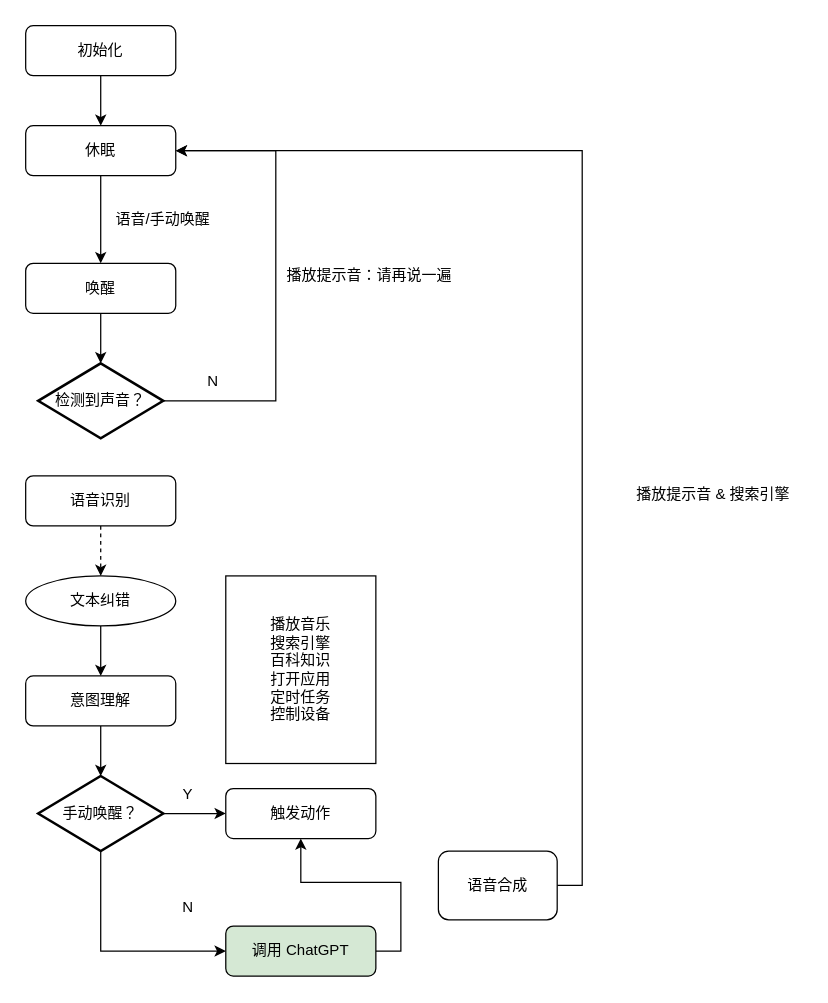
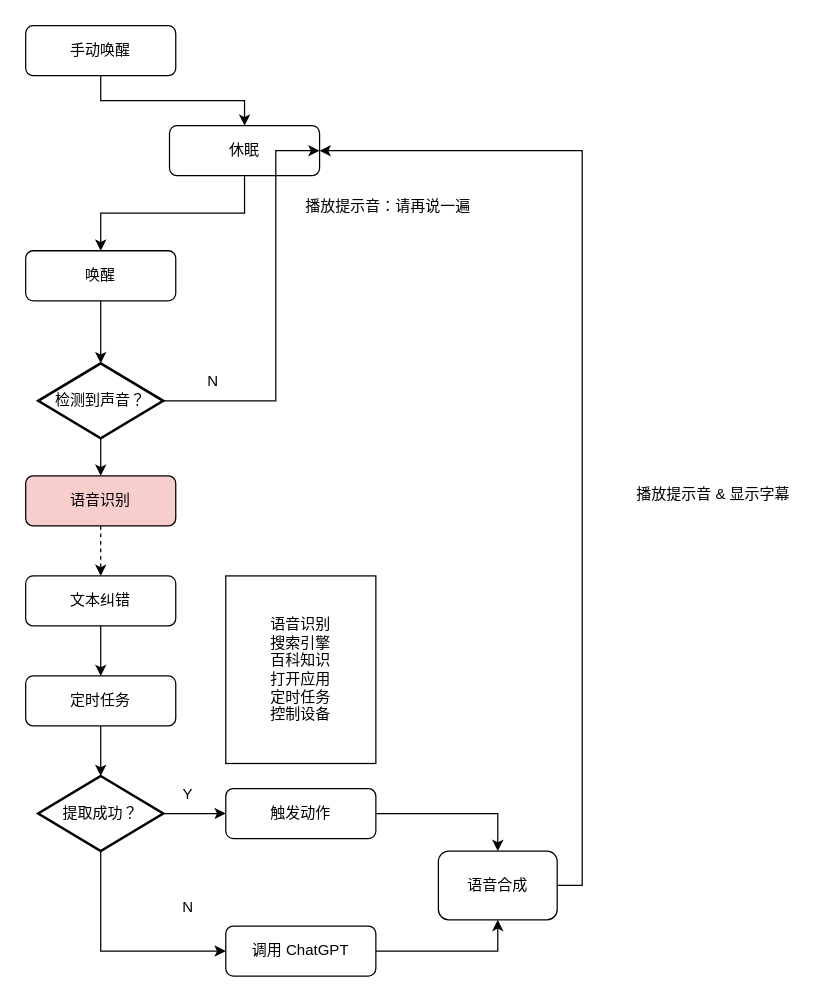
(101, 51) -> (101, 51)
(101, 151) -> (244, 151)
(163, 219) -> none
(369, 276) -> (388, 207)
(101, 288) -> (101, 276)
none -> (101, 452)
(713, 494) -> (713, 494)
(101, 501) -> (101, 501)
(101, 601) -> (101, 601)
(301, 669) -> (301, 669)
(101, 701) -> (101, 701)
(101, 813) -> (101, 813)
none -> (451, 813)
(369, 882) -> (459, 951)
(301, 951) -> (301, 951)
